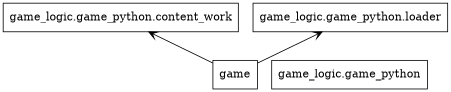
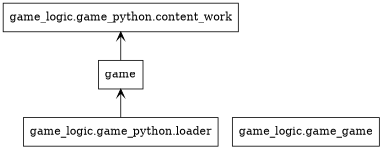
(286, 49) -> (121, 107)
(350, 75) -> (306, 132)
